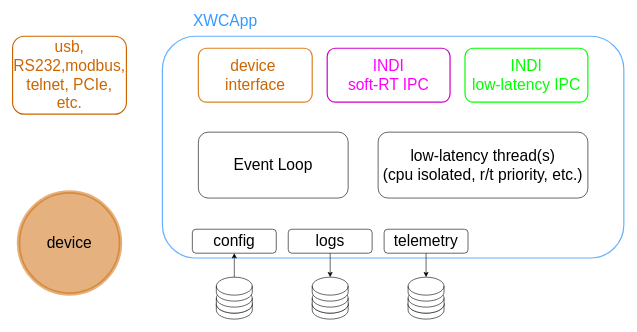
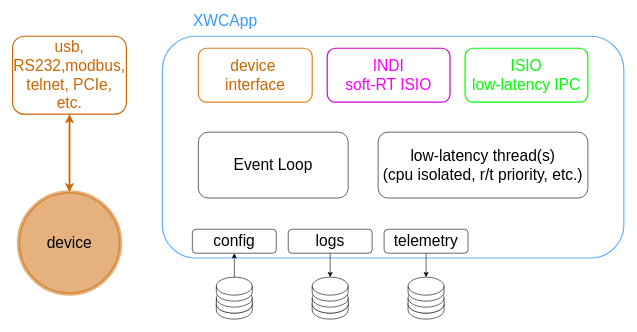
(389, 75) -> (389, 75)
(527, 75) -> (527, 75)
none -> (69, 154)
